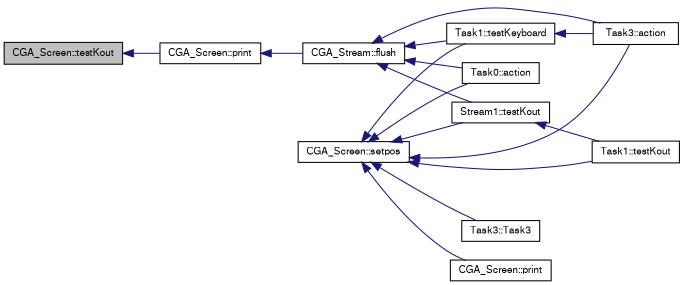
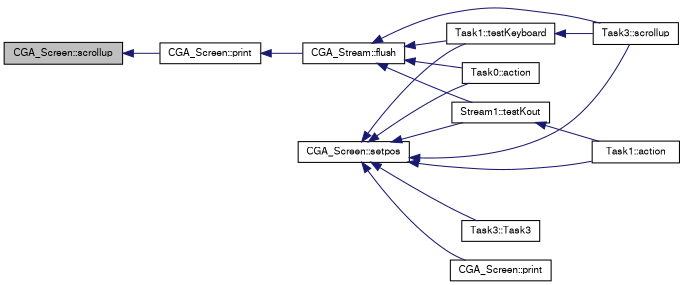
(636, 34) -> (636, 34)
(63, 53) -> (63, 53)
(636, 152) -> (636, 152)
